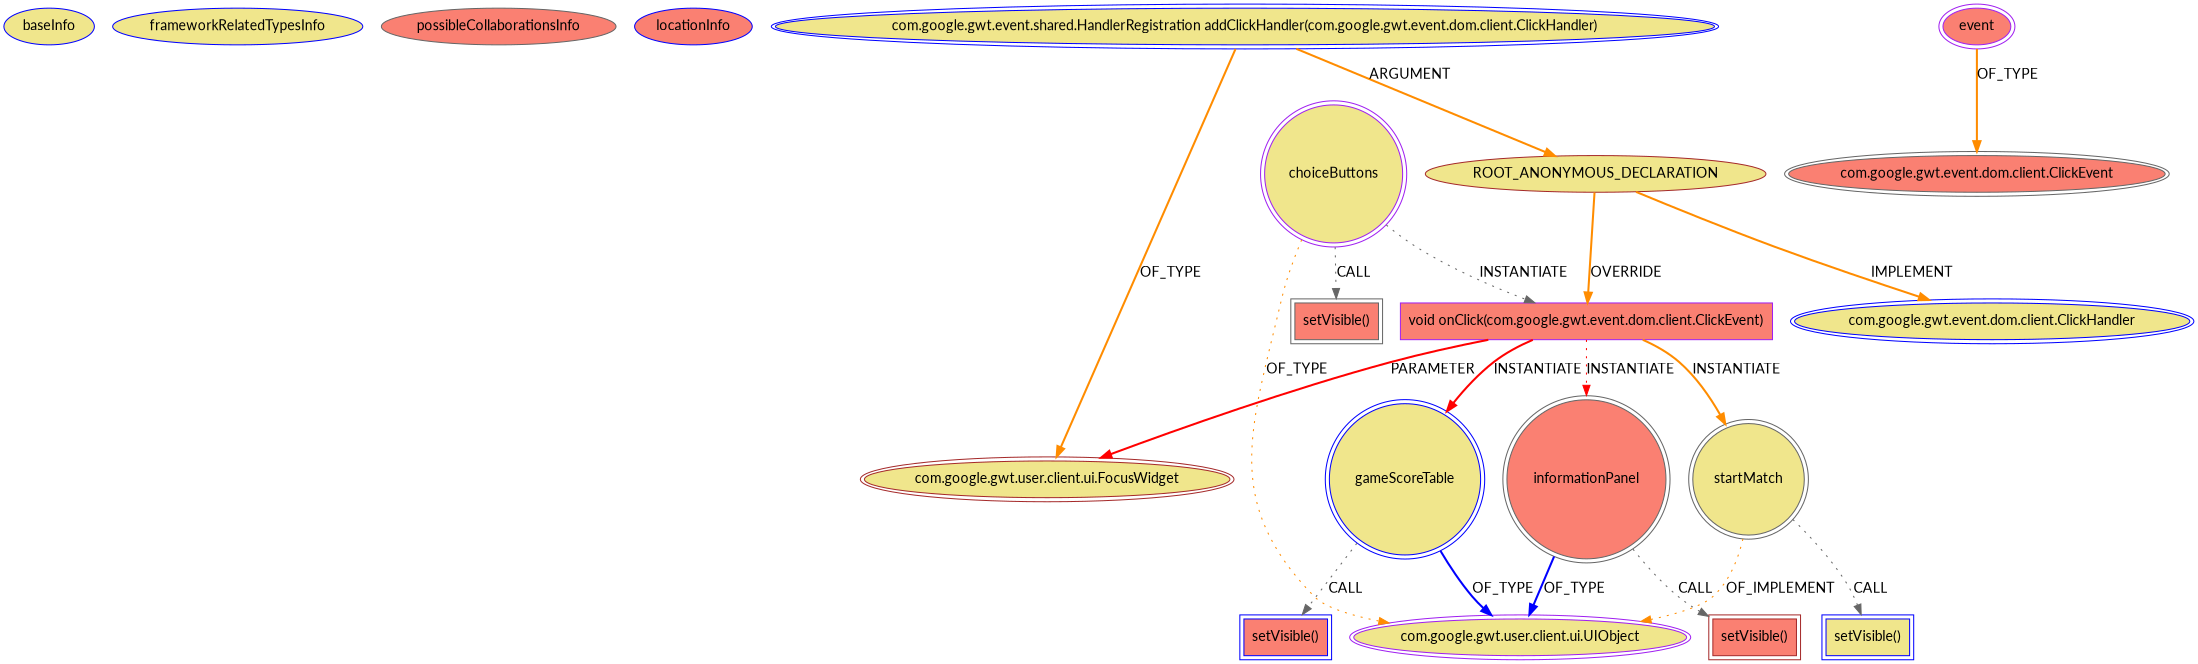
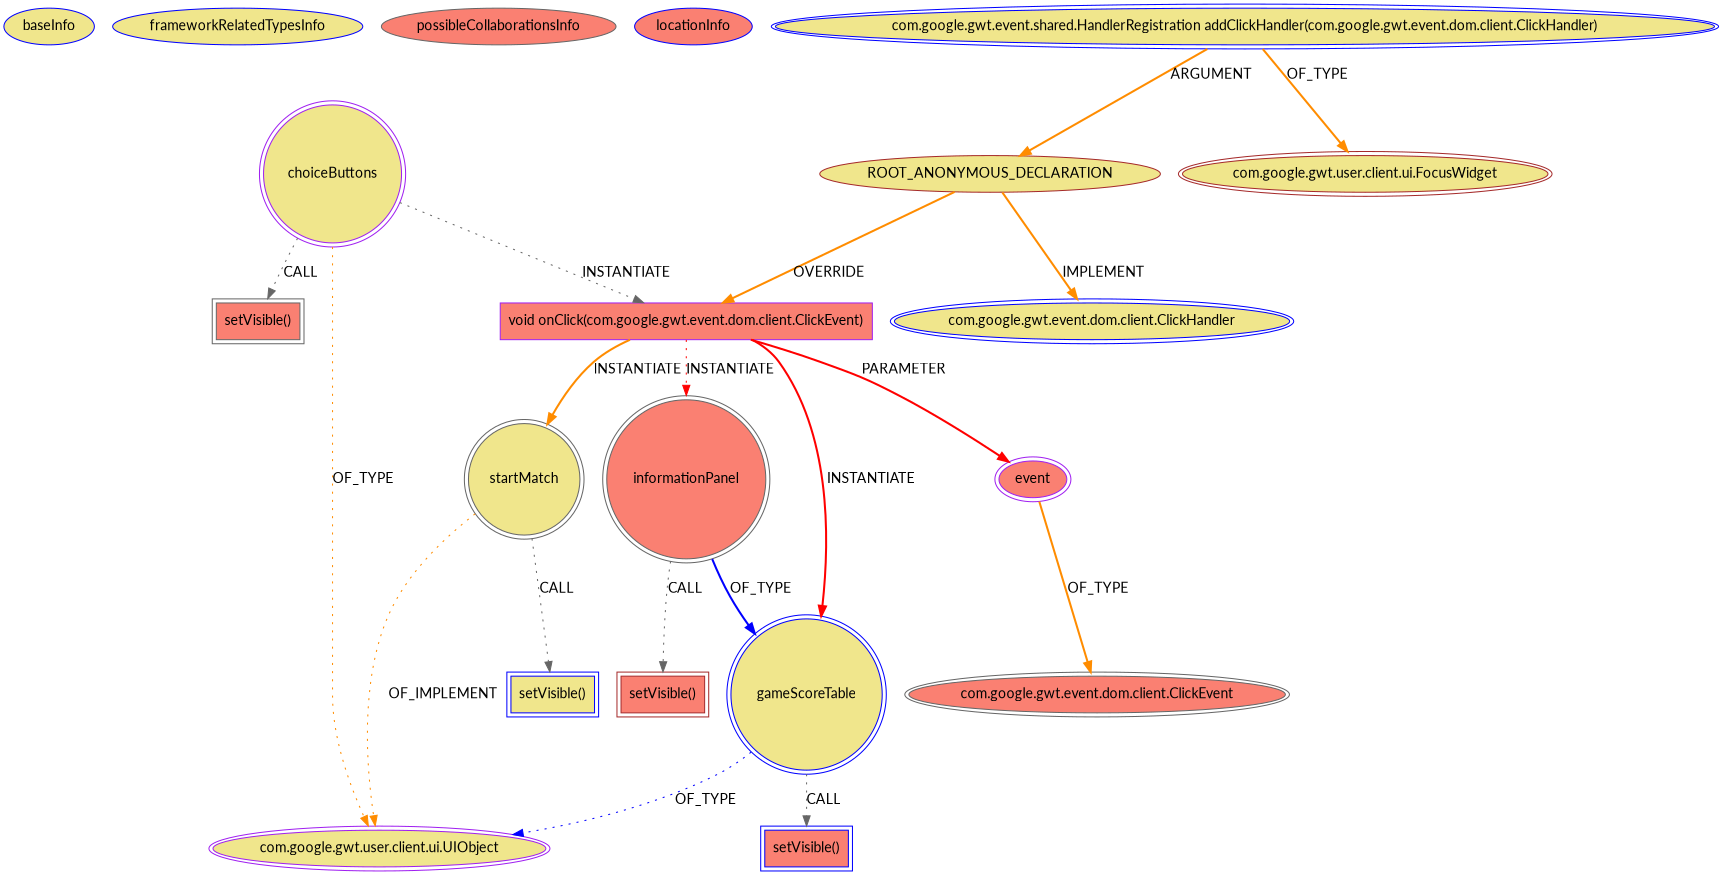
(1297, 390) -> (881, 386)
(1460, 581) -> (642, 805)
(1544, 581) -> (728, 593)
